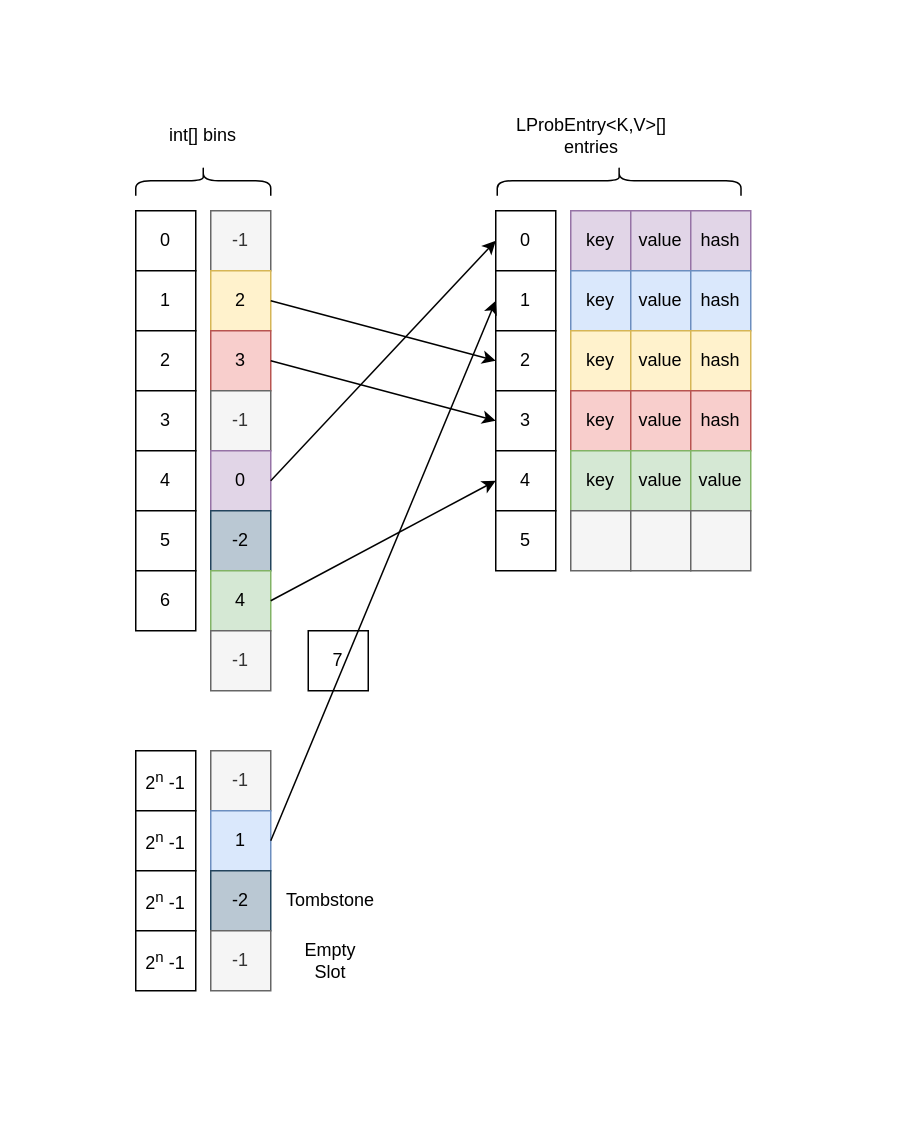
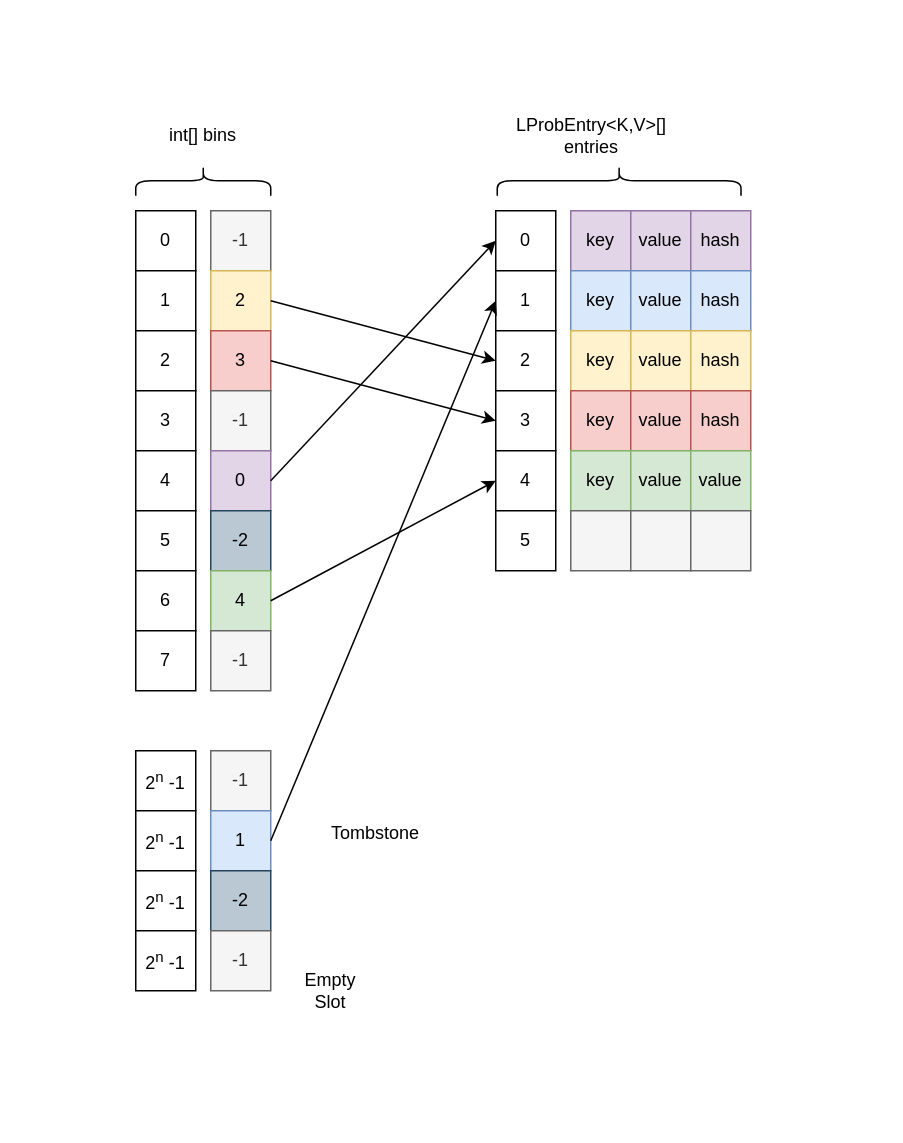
(338, 661) -> (166, 661)
(331, 901) -> (376, 833)
(331, 961) -> (331, 991)
